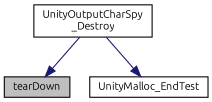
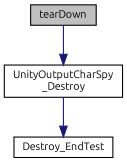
(66, 53) -> (63, 40)
(149, 87) -> (63, 147)
